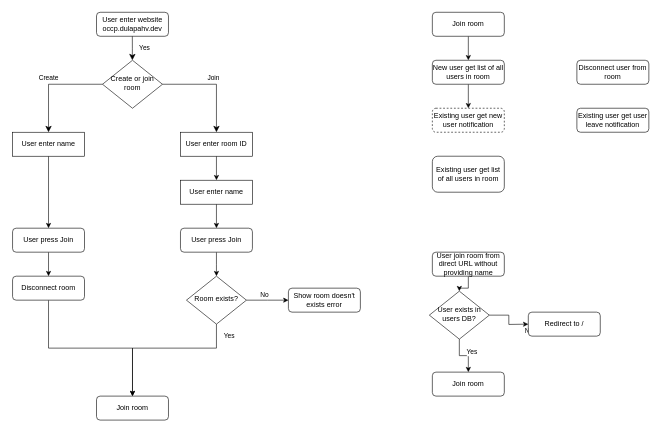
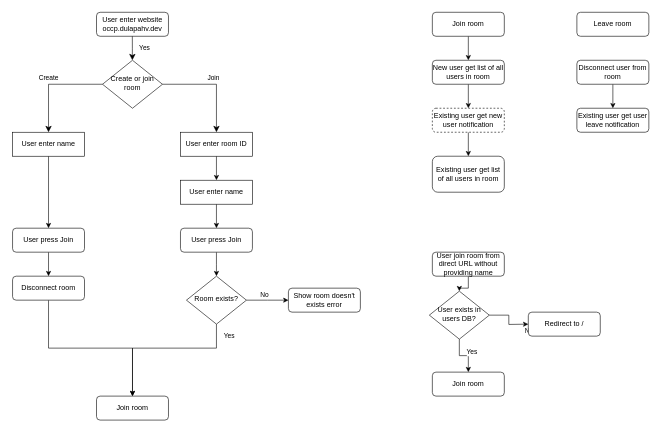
none -> (613, 24)
none -> (613, 102)
none -> (468, 150)
